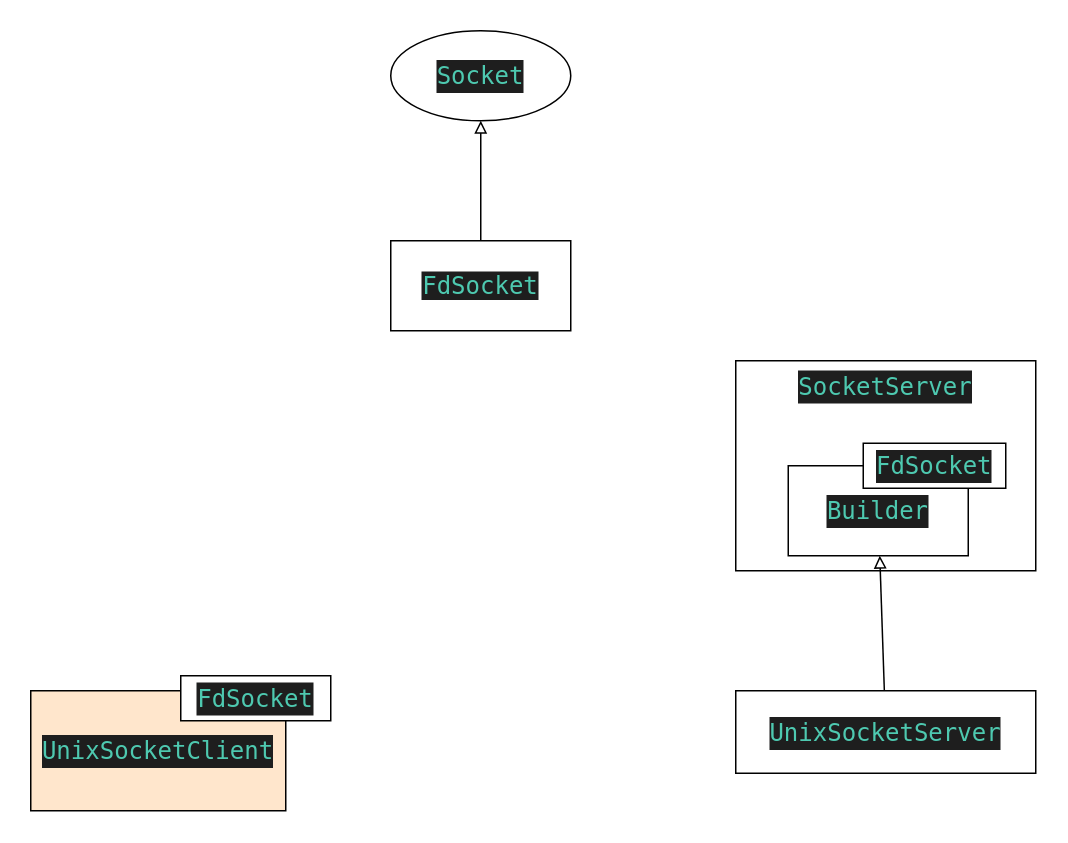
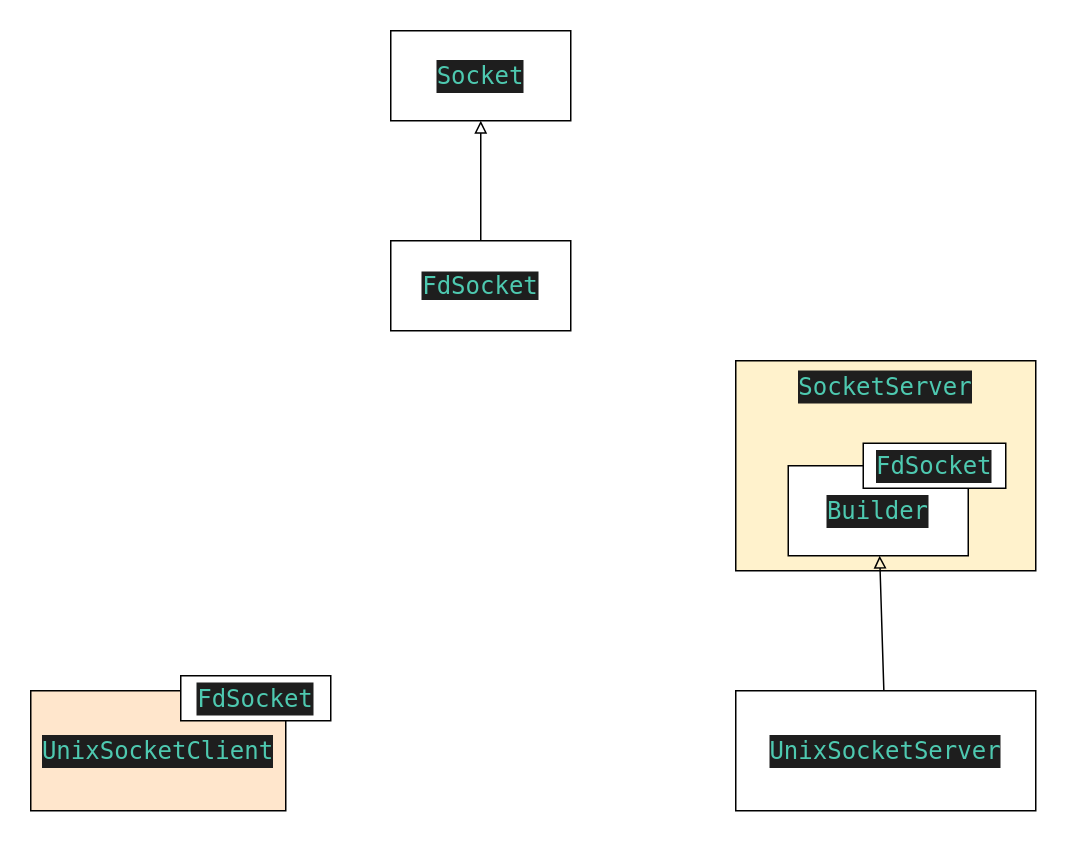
(481, 76) -> (481, 76)
(886, 382) -> (886, 382)
(886, 732) -> (886, 751)
